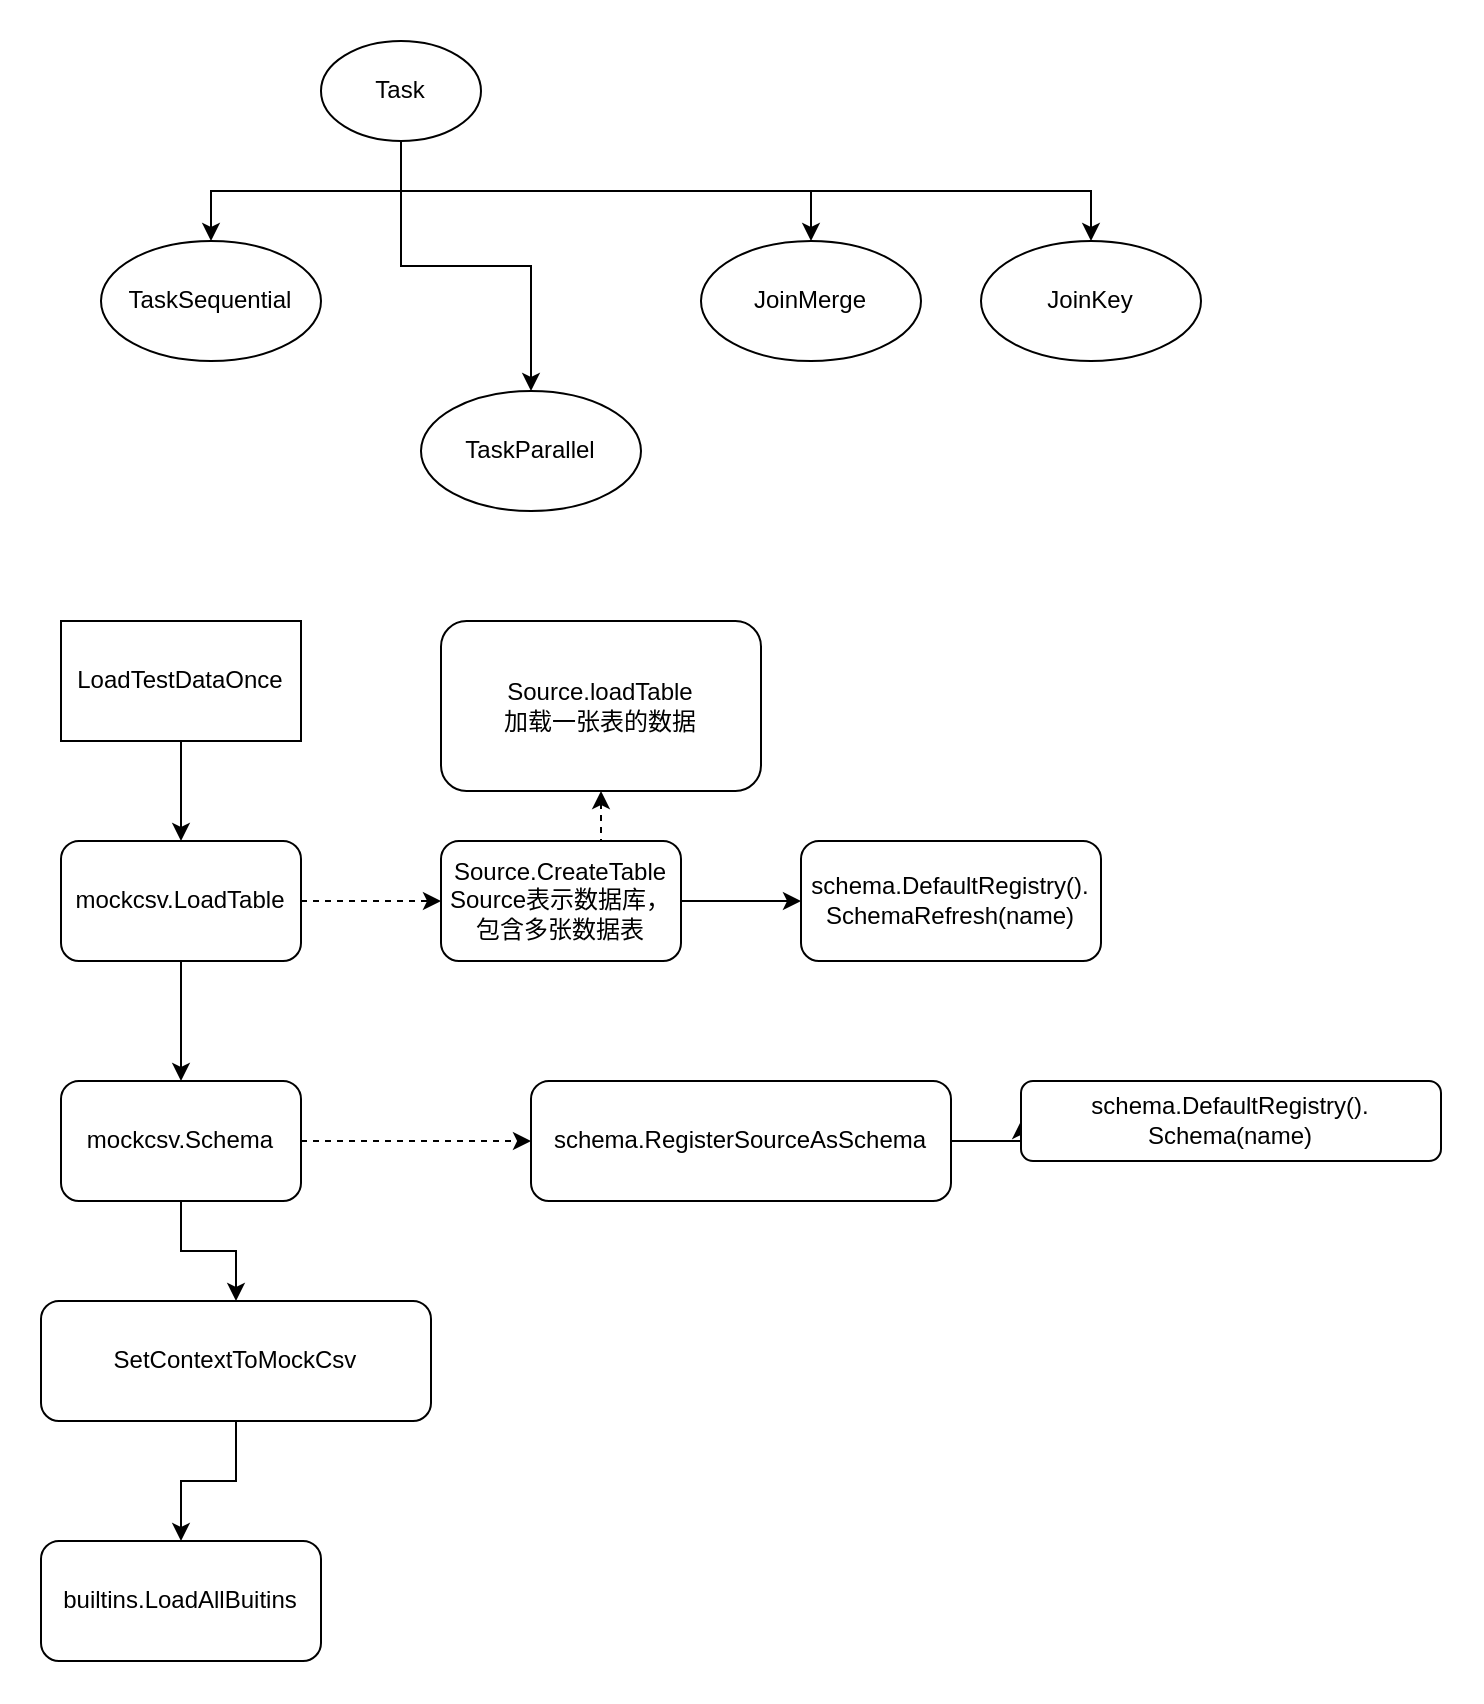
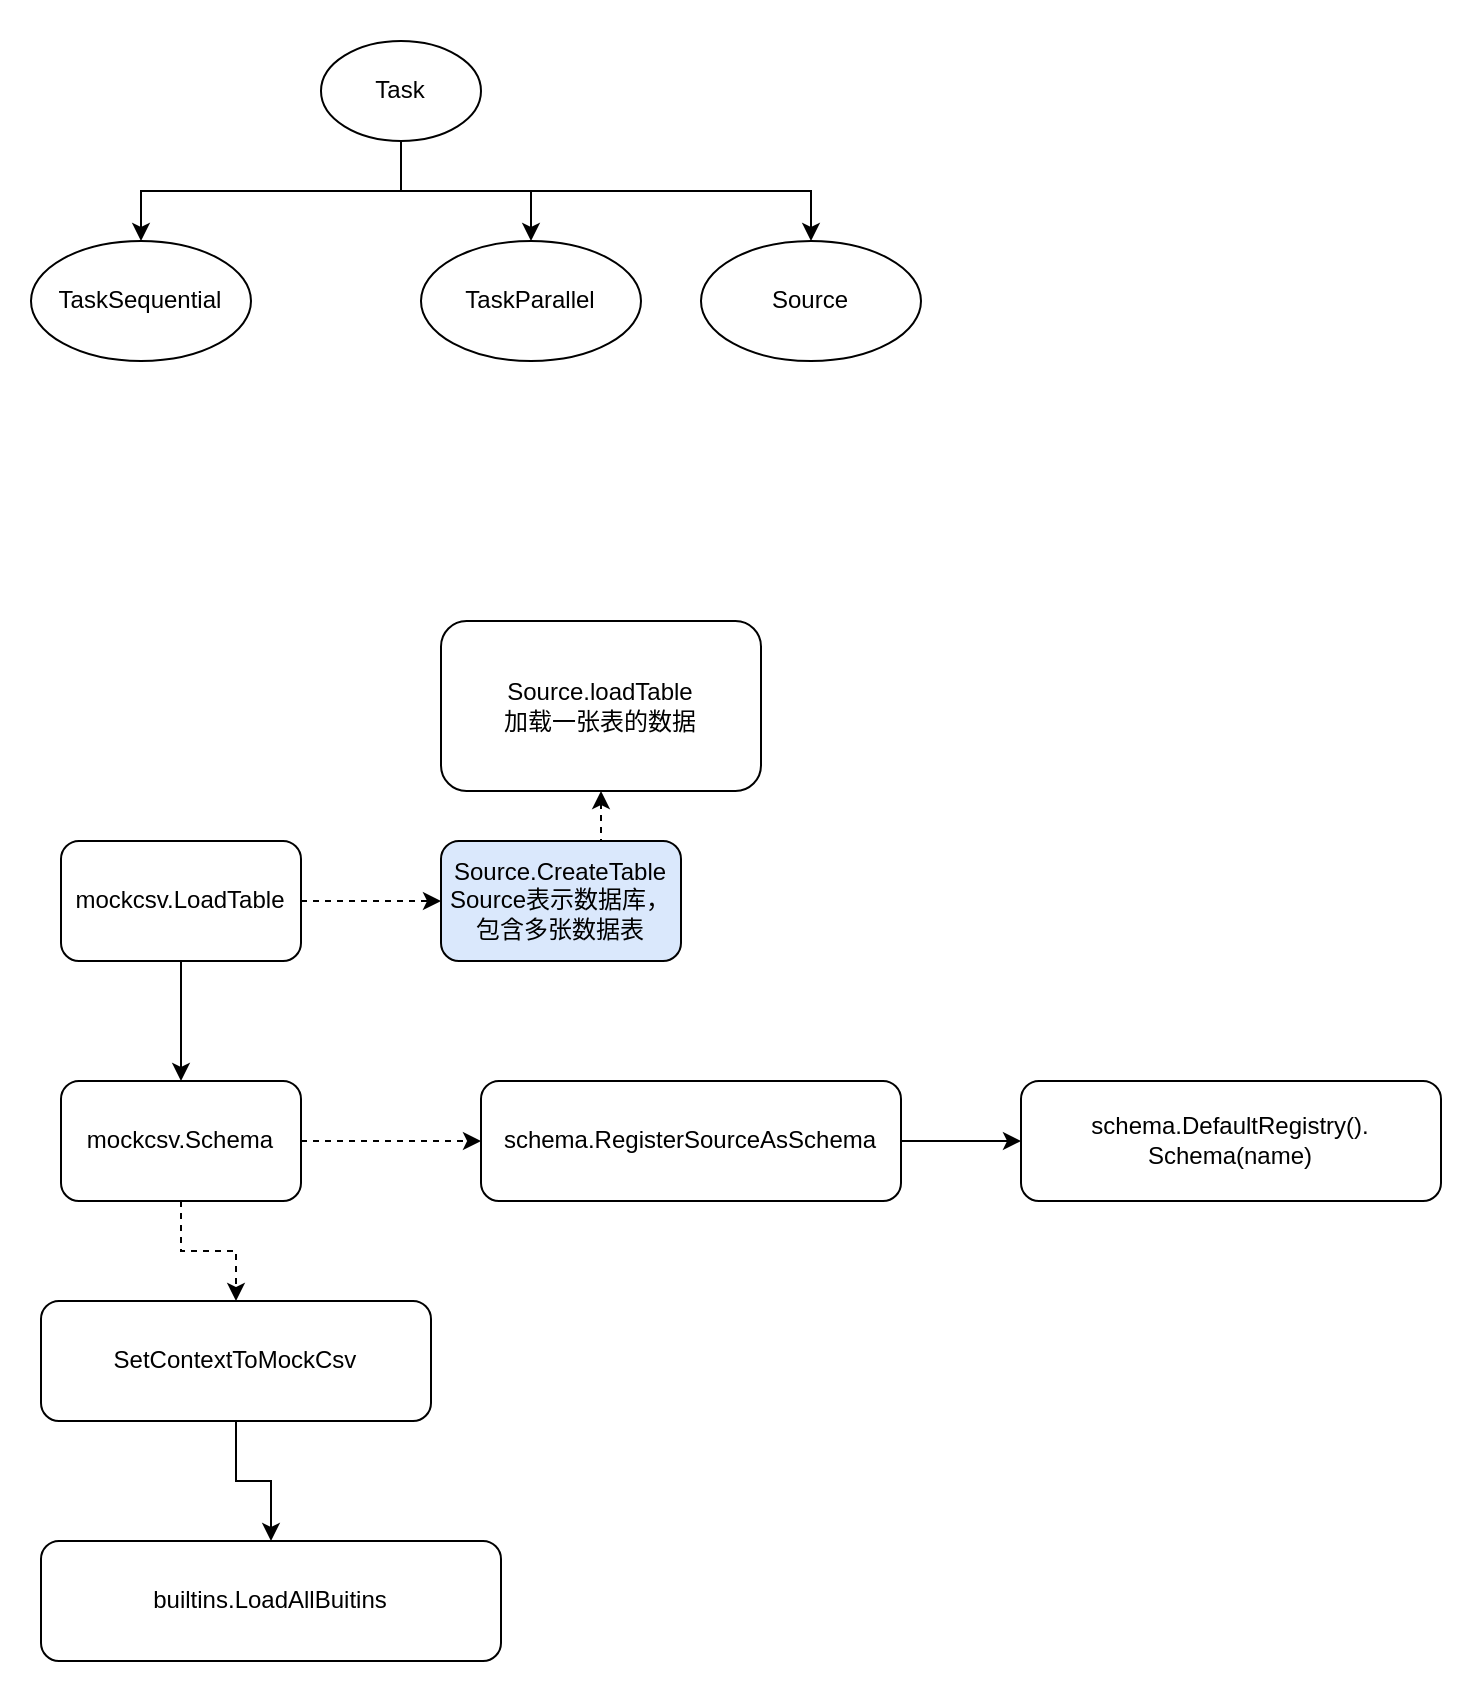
(971, 191) -> none
(211, 301) -> (141, 301)
(811, 301) -> (811, 301)
(1091, 301) -> none
(531, 451) -> (531, 301)
(181, 681) -> none
(181, 784) -> none
(561, 901) -> (561, 901)
(734, 901) -> none
(951, 901) -> none
(1231, 1121) -> (1231, 1141)
(741, 1141) -> (691, 1141)
(204, 1251) -> (204, 1251)
(181, 1601) -> (271, 1601)
